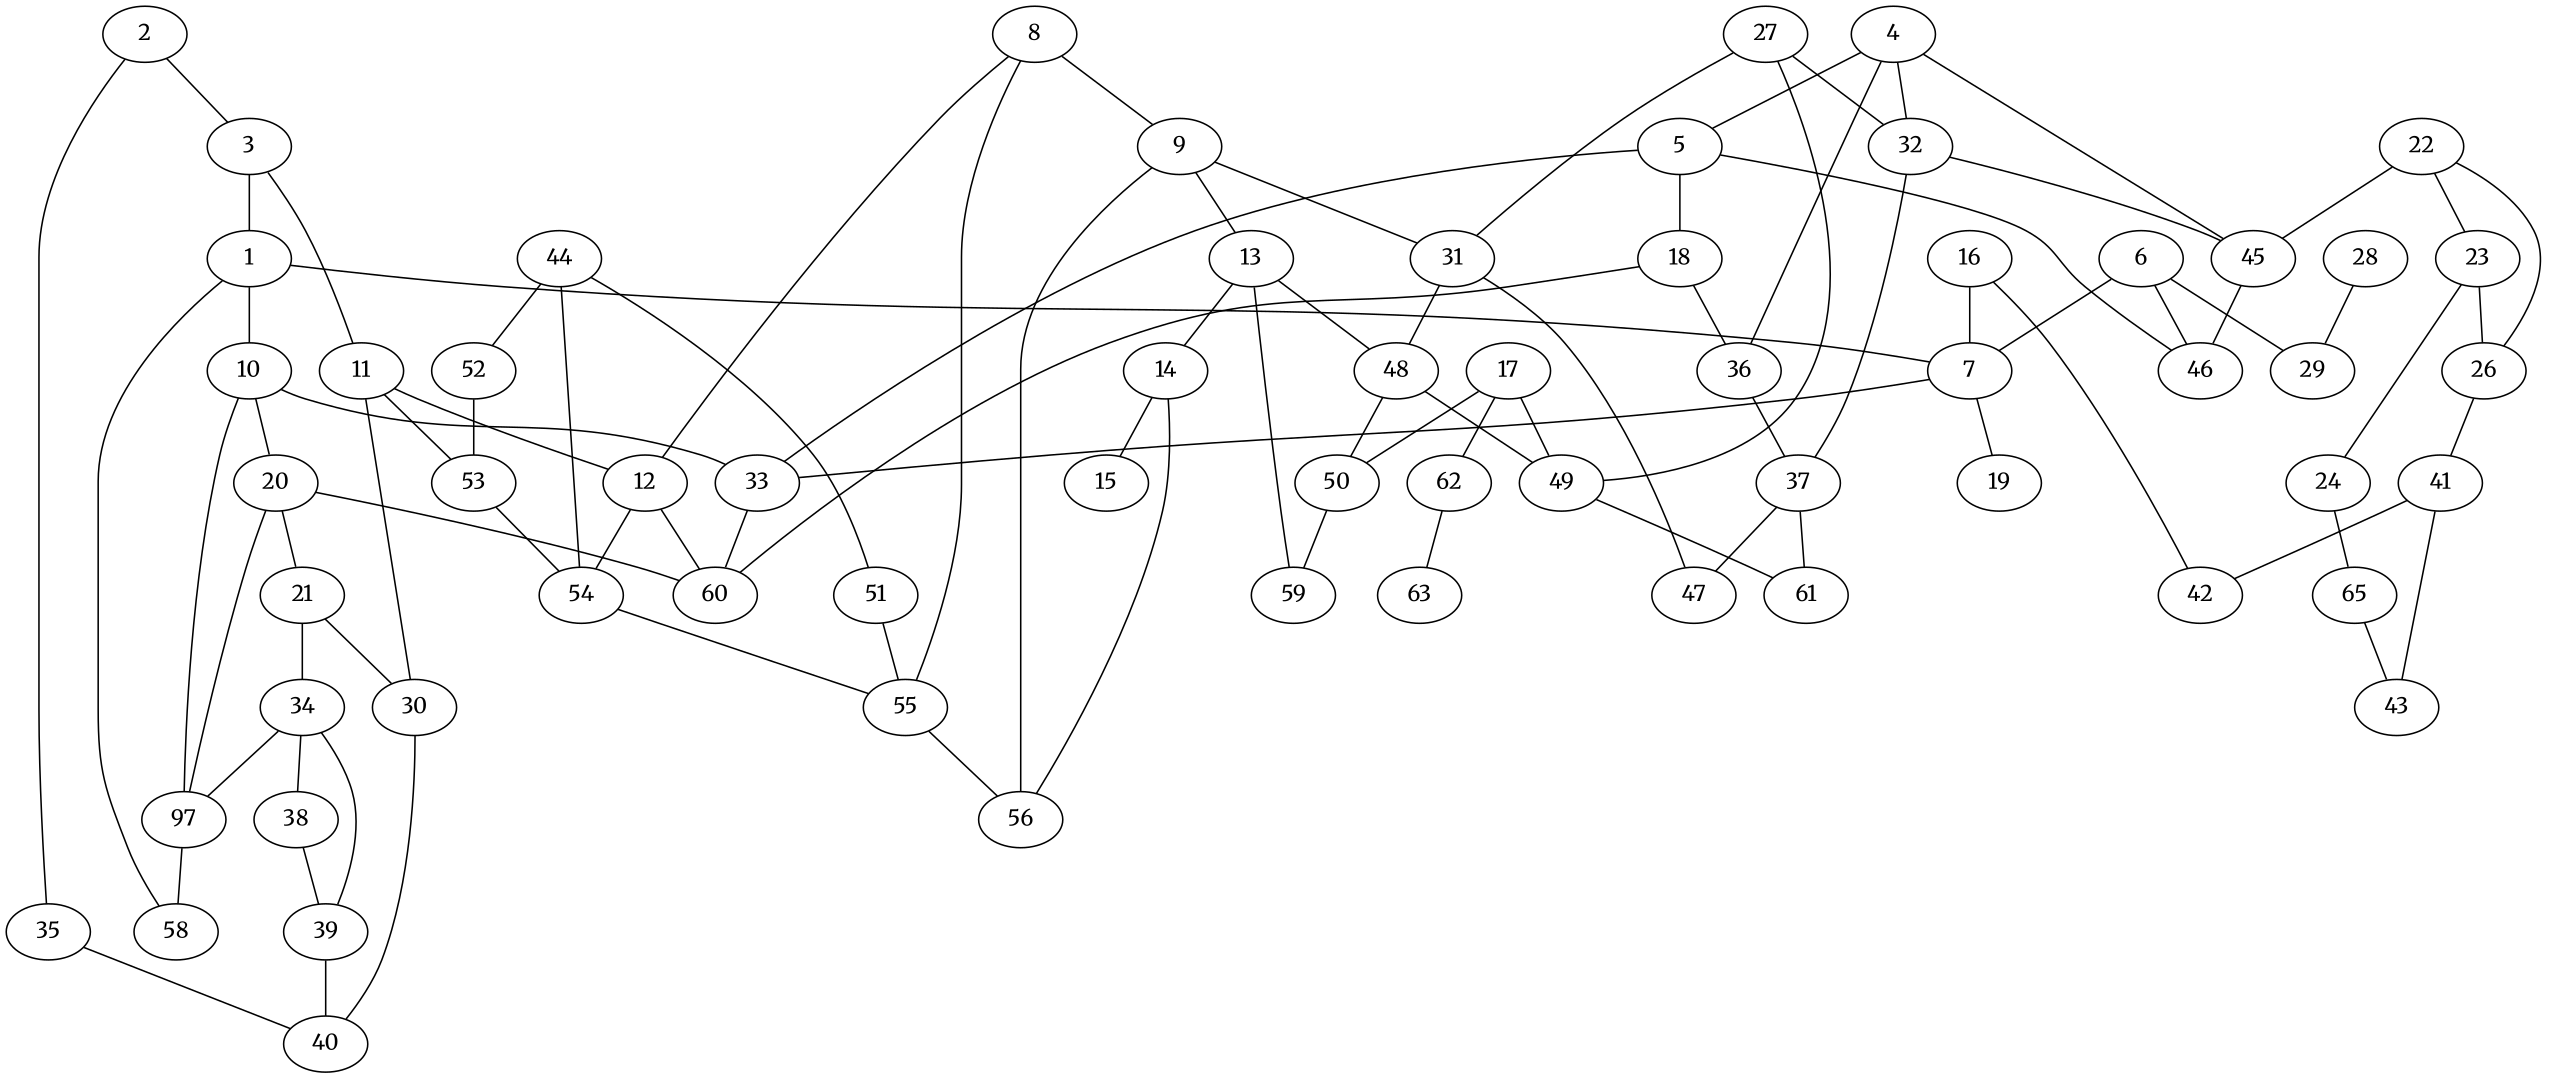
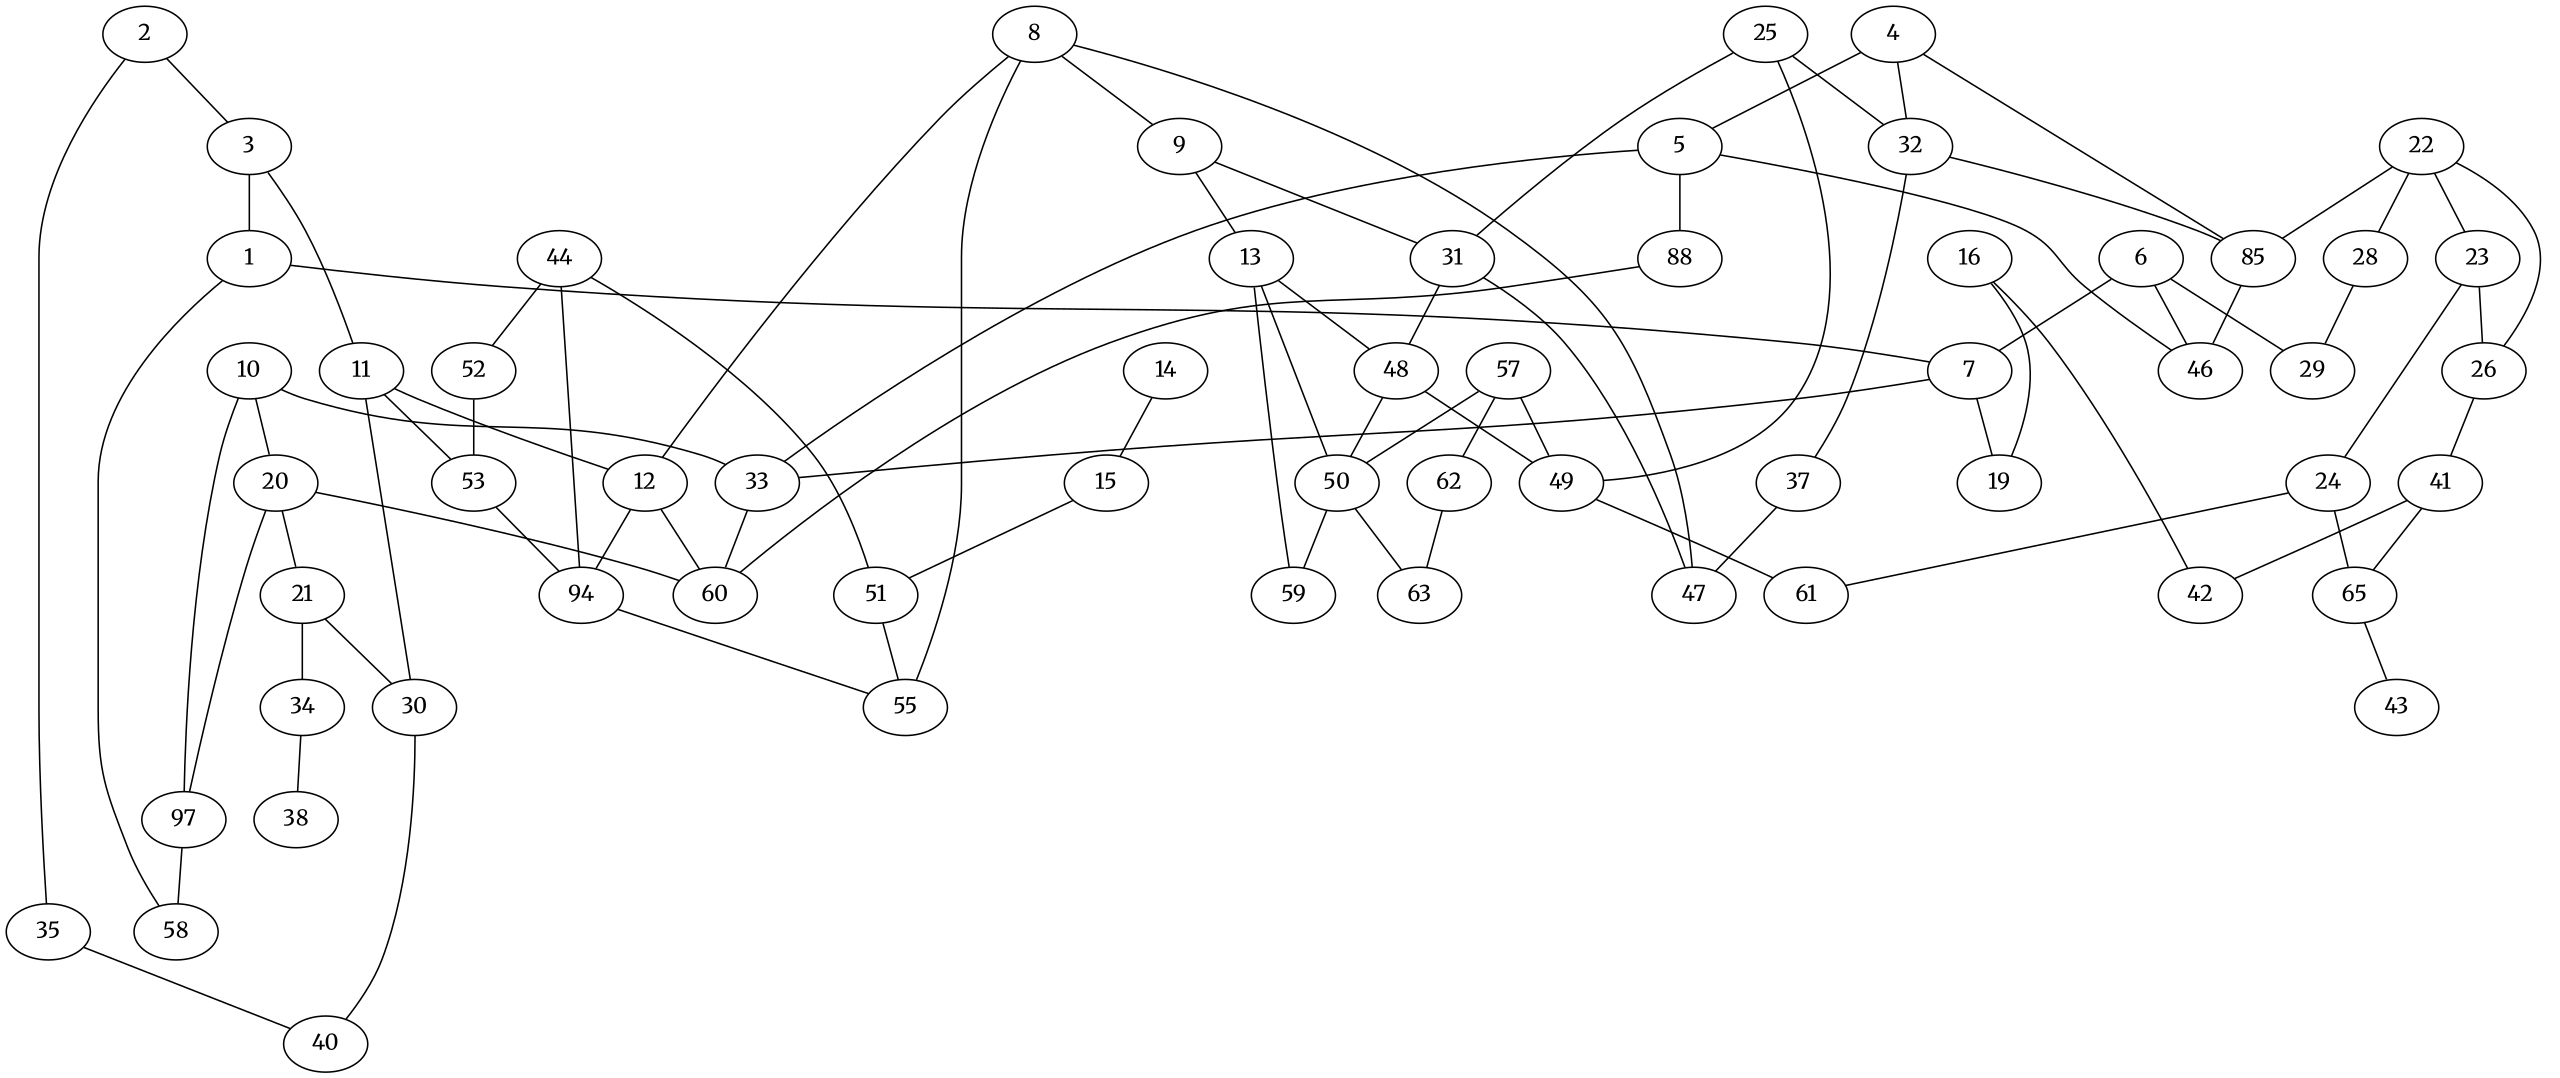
(1766, 34) -> (1766, 34)
none -> (2394, 203)
none -> (1476, 209)
(1680, 259) -> (1680, 259)
(2253, 259) -> (2253, 259)
(249, 315) -> none
(1970, 315) -> (2030, 366)
(1200, 326) -> (1294, 371)
(1508, 371) -> (1508, 371)
(1739, 371) -> none
none -> (991, 539)
none -> (1378, 539)
(1802, 539) -> (2067, 539)
(581, 595) -> (581, 595)
(2419, 595) -> (2397, 539)
(243, 764) -> none
(1021, 820) -> none
(326, 932) -> none
